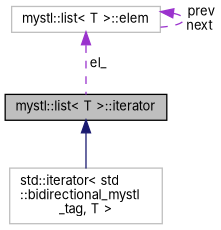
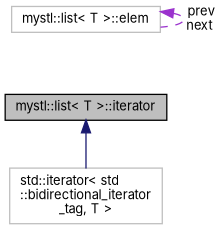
(86, 70) -> none
(86, 196) -> (86, 196)
